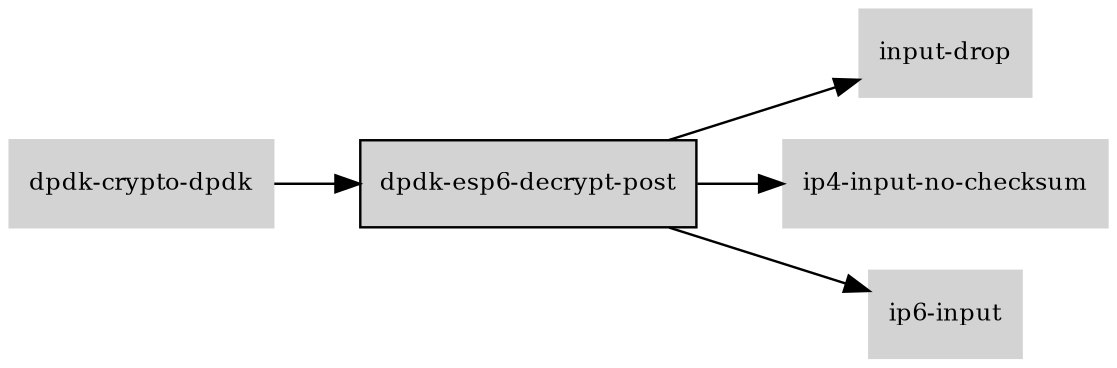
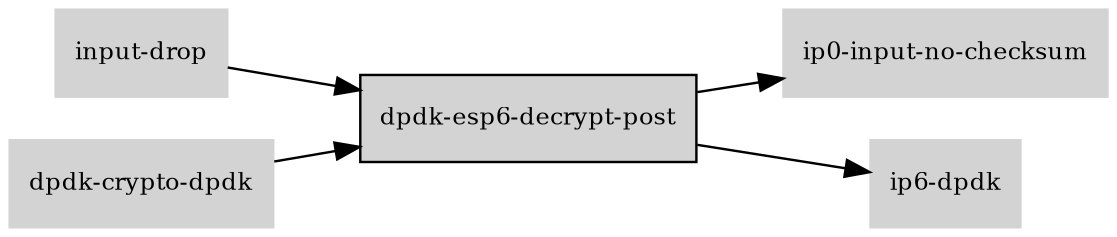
(752, 114) -> (281, 77)
(945, 184) -> (945, 53)
(945, 314) -> (945, 184)
